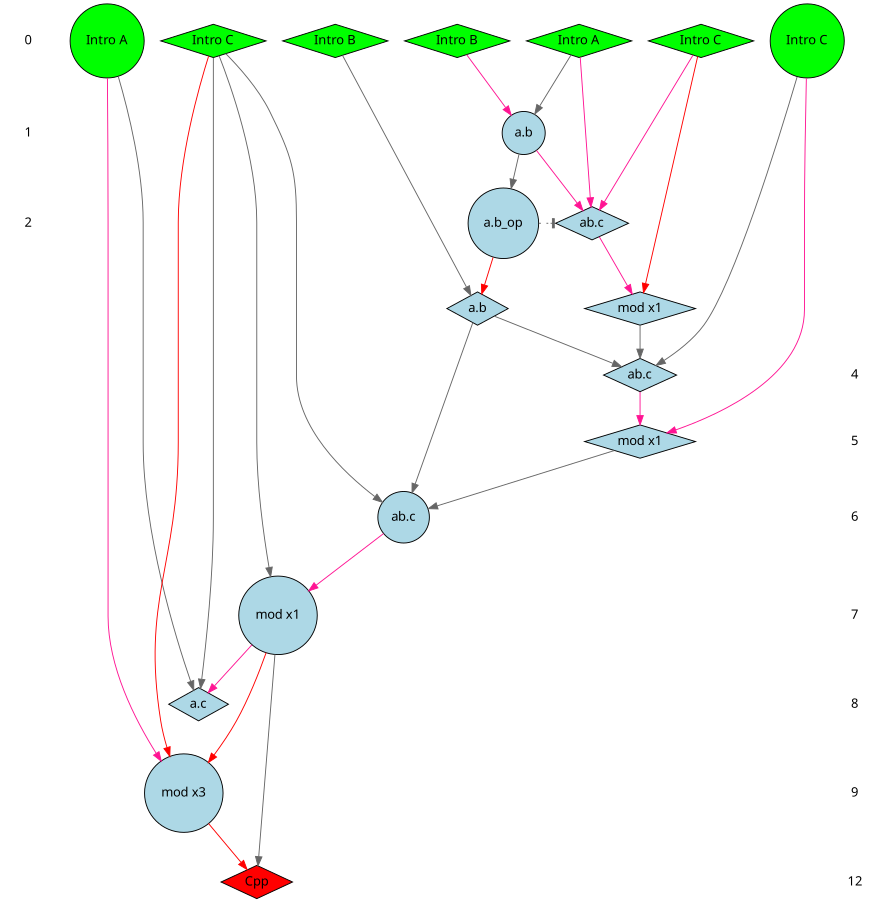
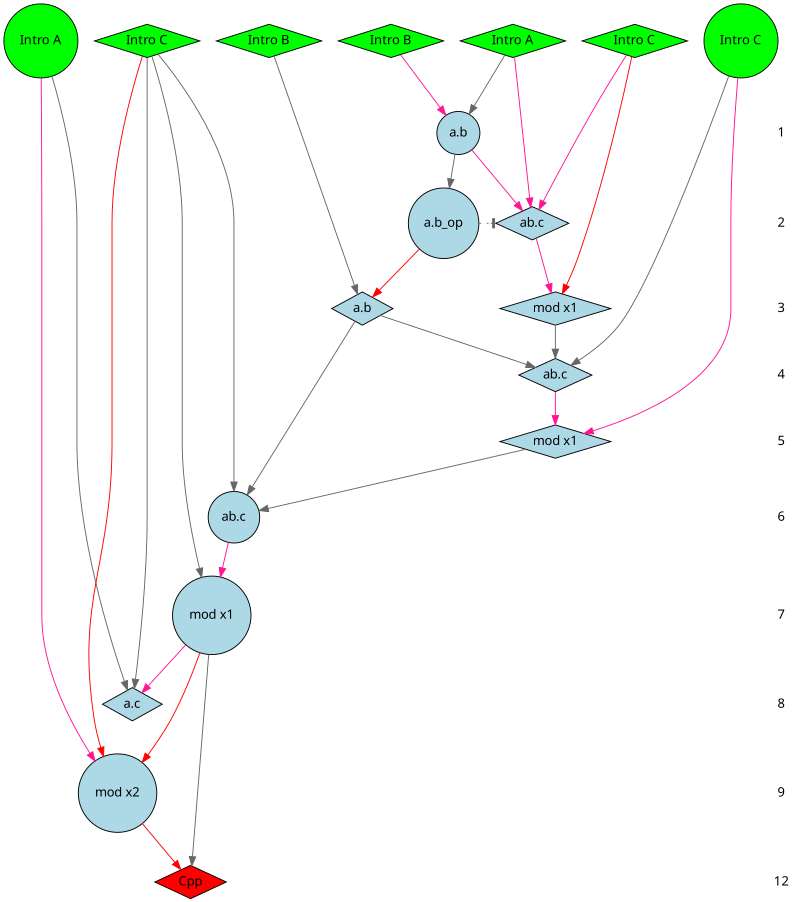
(29, 41) -> none
none -> (782, 309)
(184, 793) -> (118, 793)
